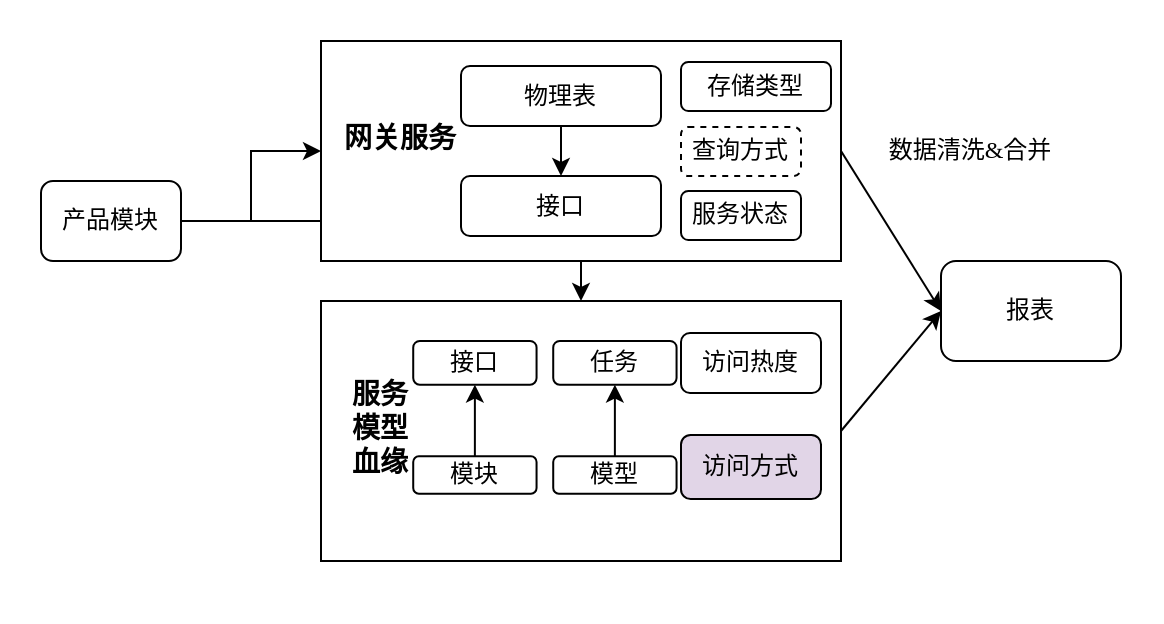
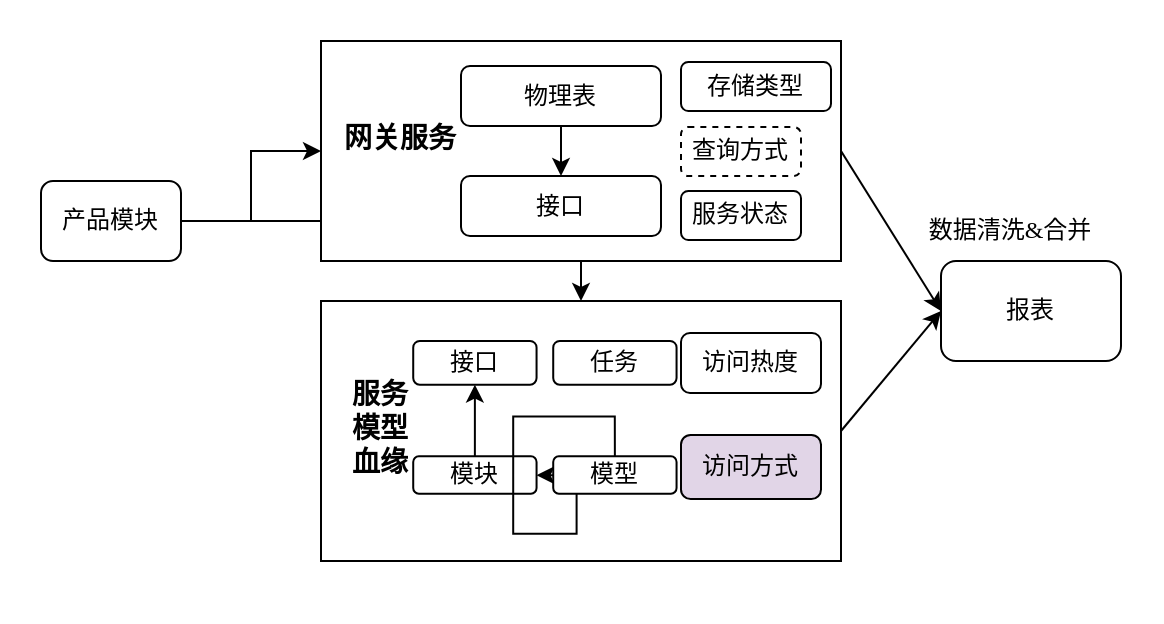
(971, 151) -> (1011, 231)
(615, 408) -> (513, 475)
